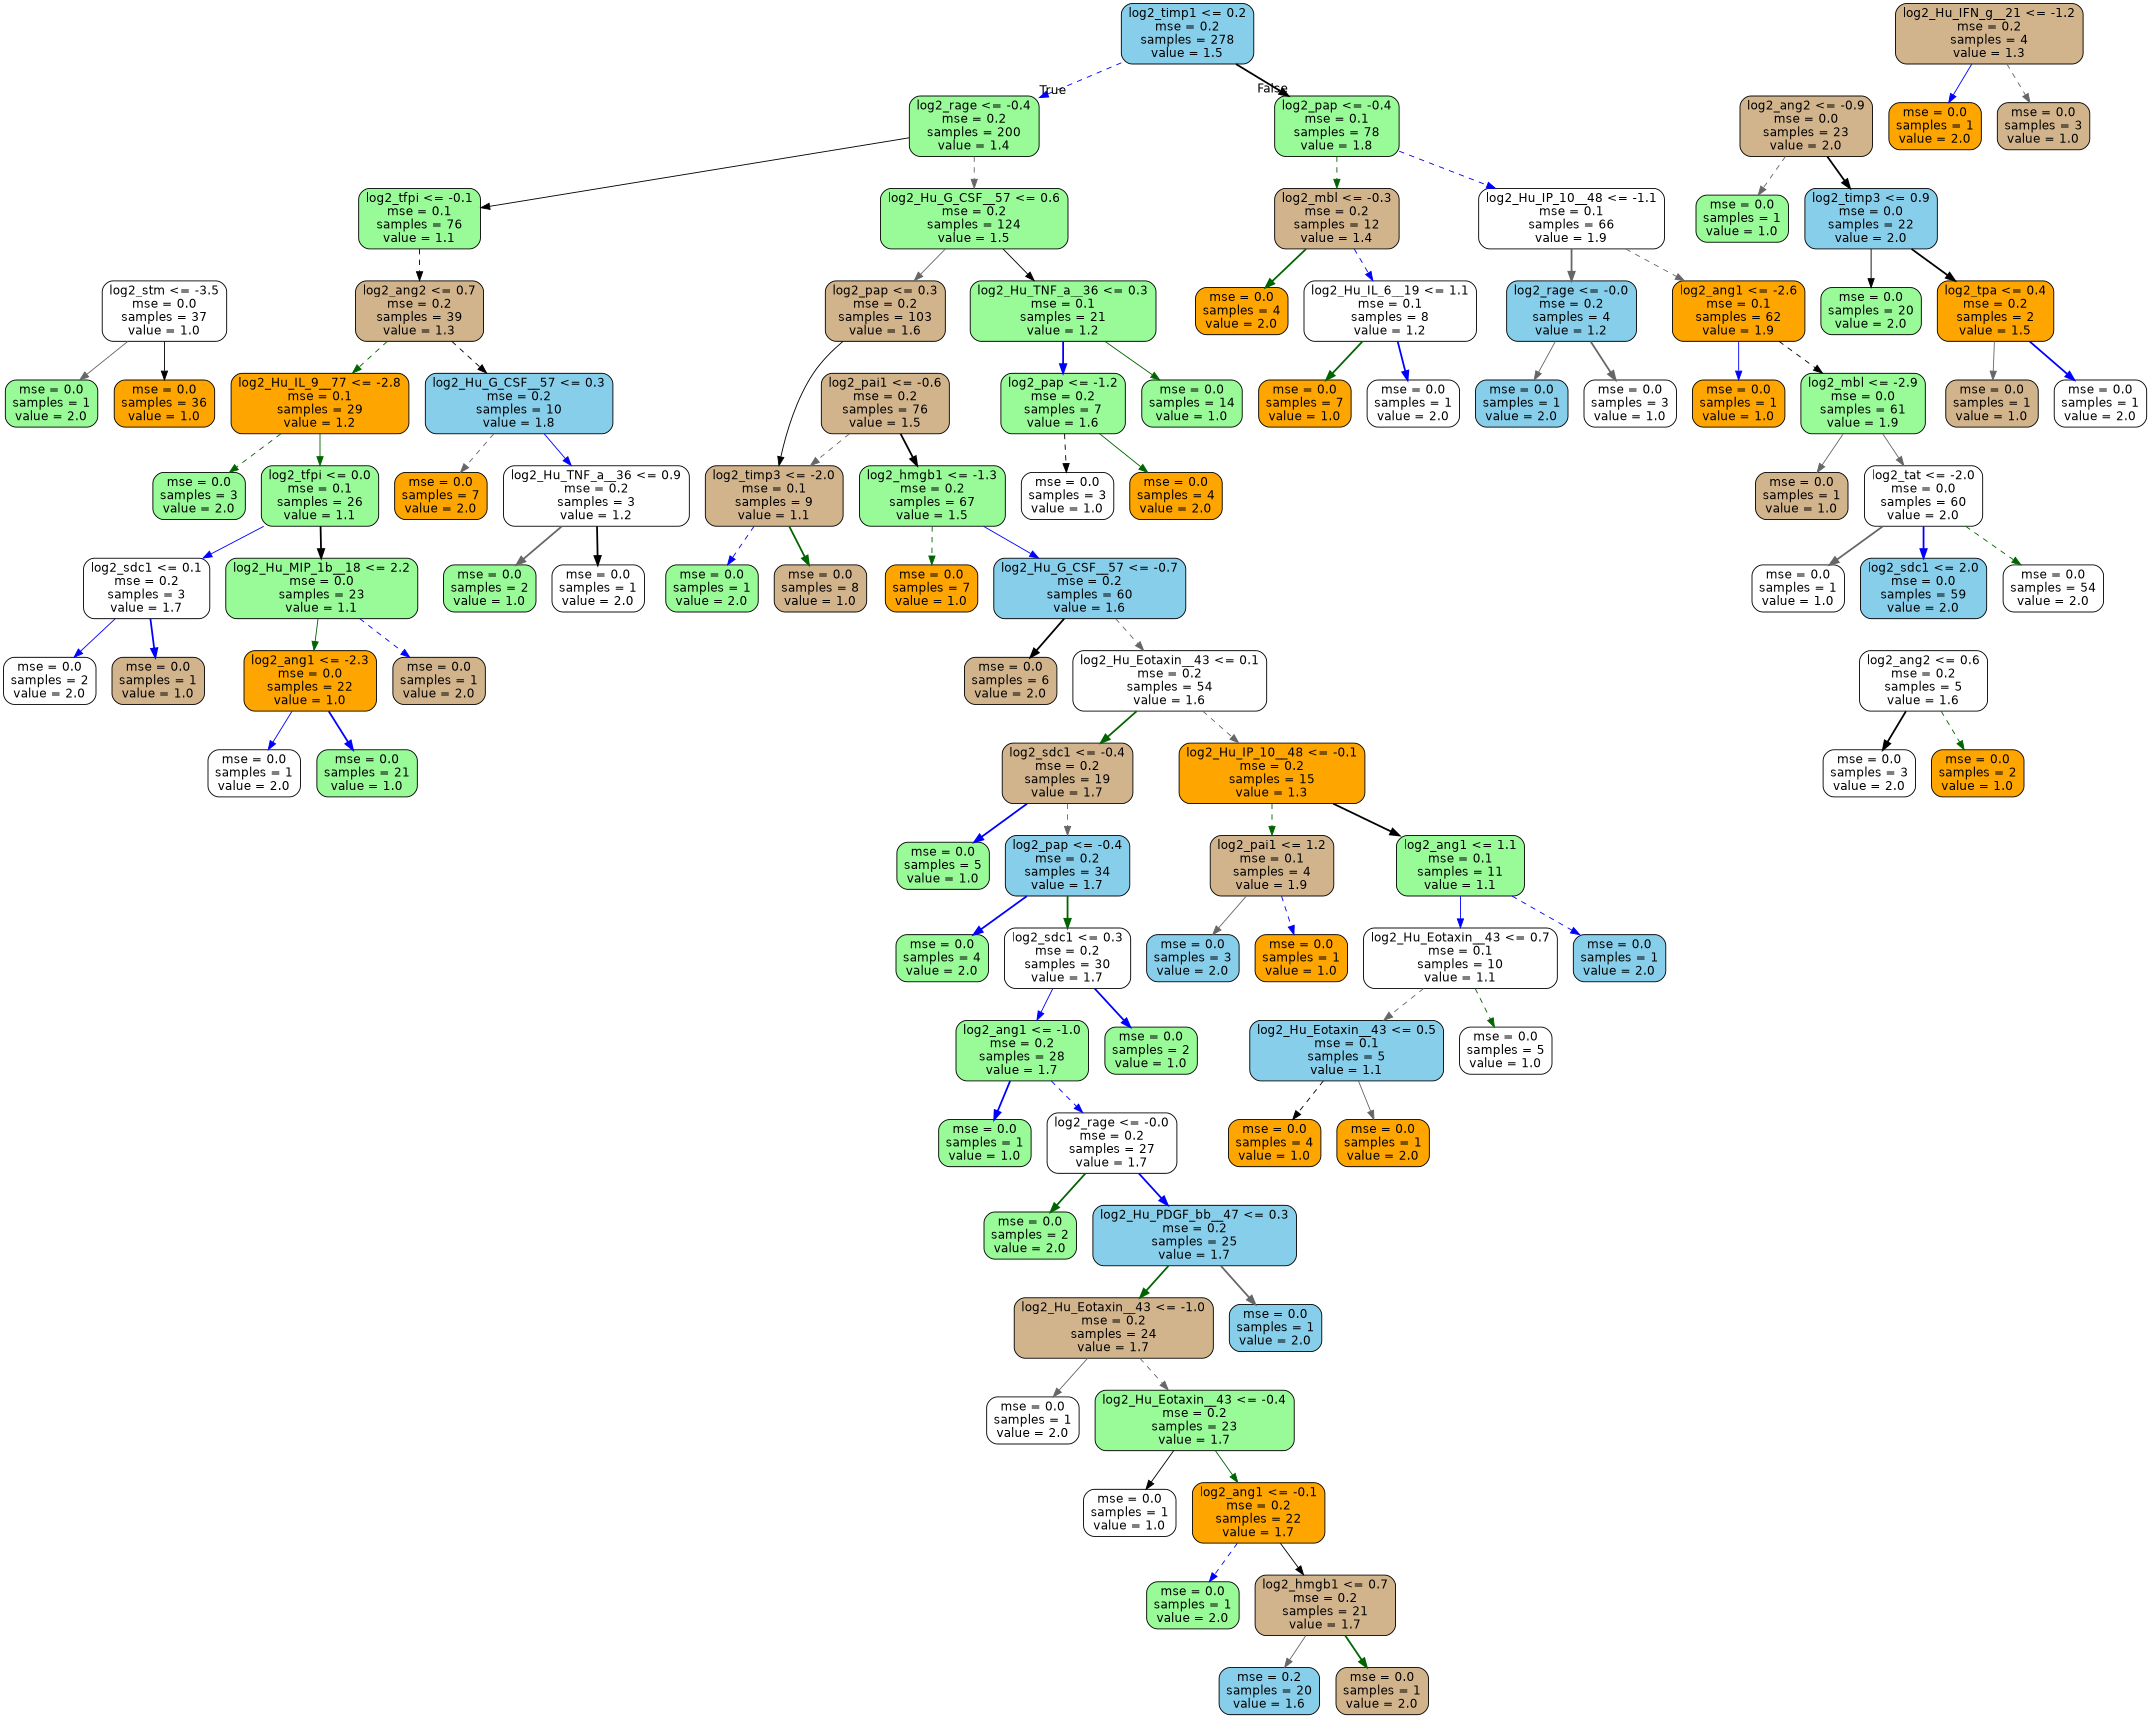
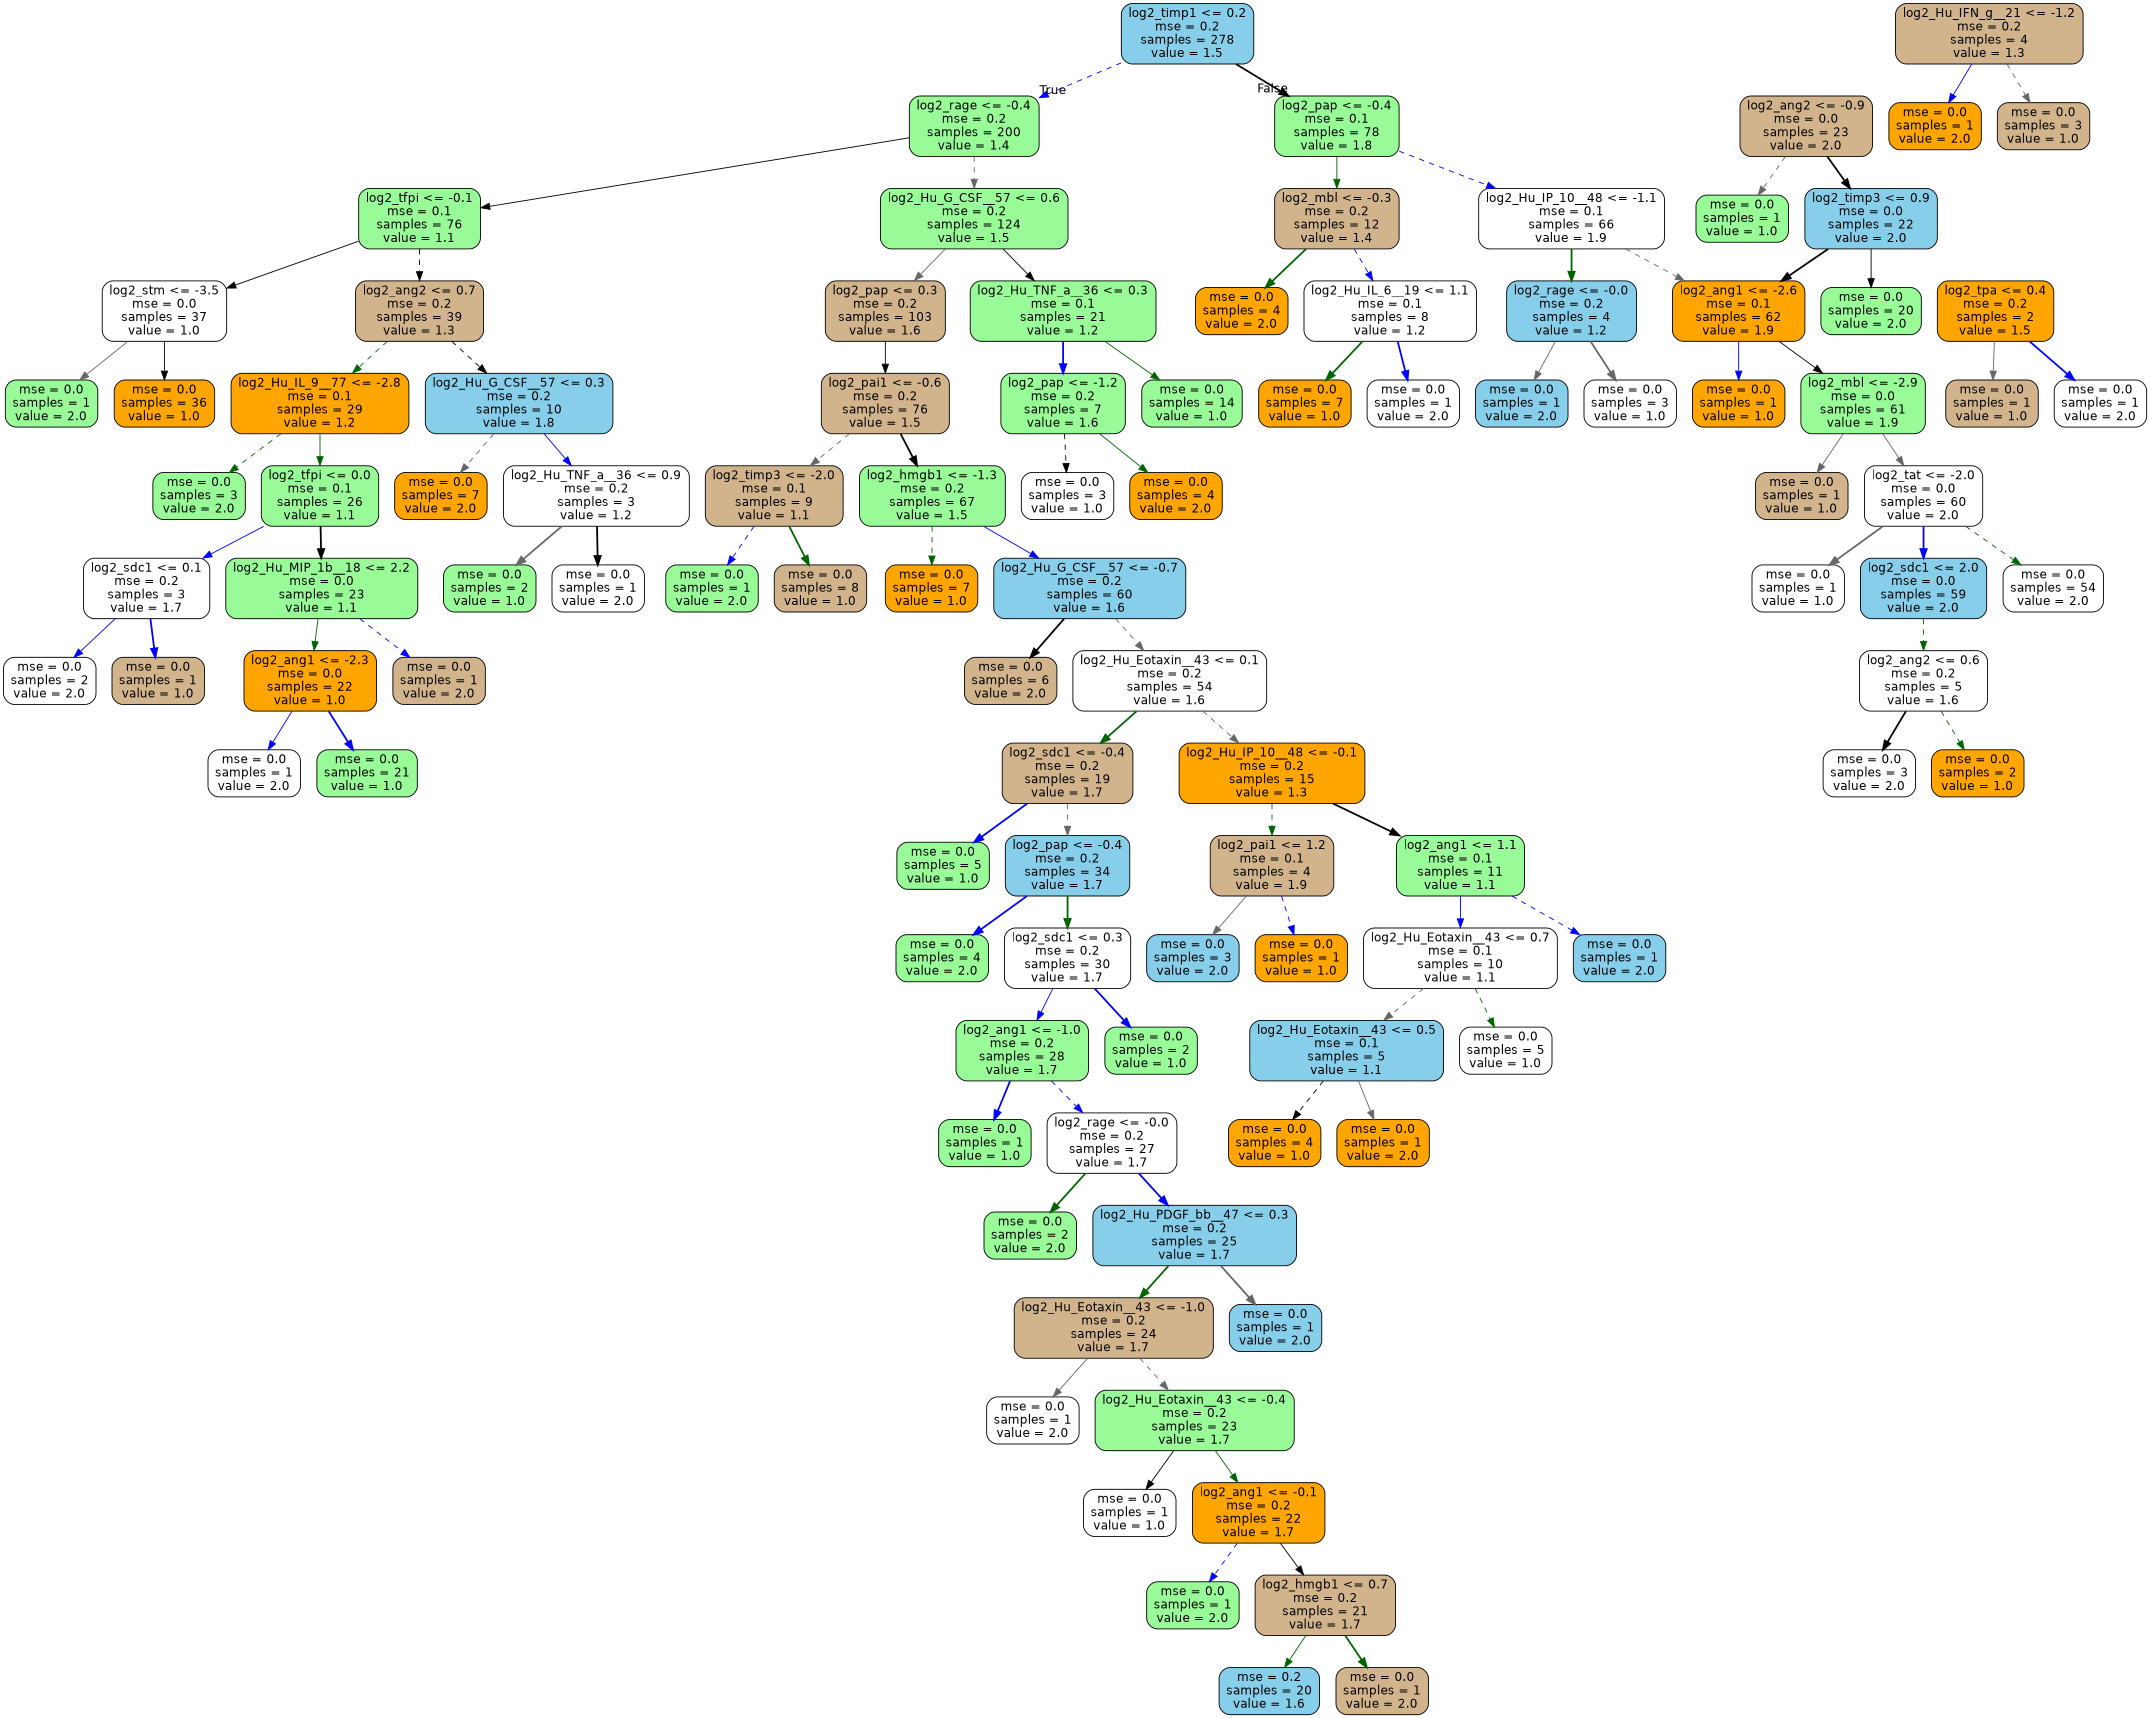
(1337, 168) -> (1337, 168)
(1572, 260) -> (1572, 260)
(1930, 262) -> (1809, 262)
none -> (297, 263)
(1797, 355) -> (1797, 355)
(802, 393) -> (885, 353)
none -> (1924, 630)
(1298, 1648) -> (1298, 1648)
